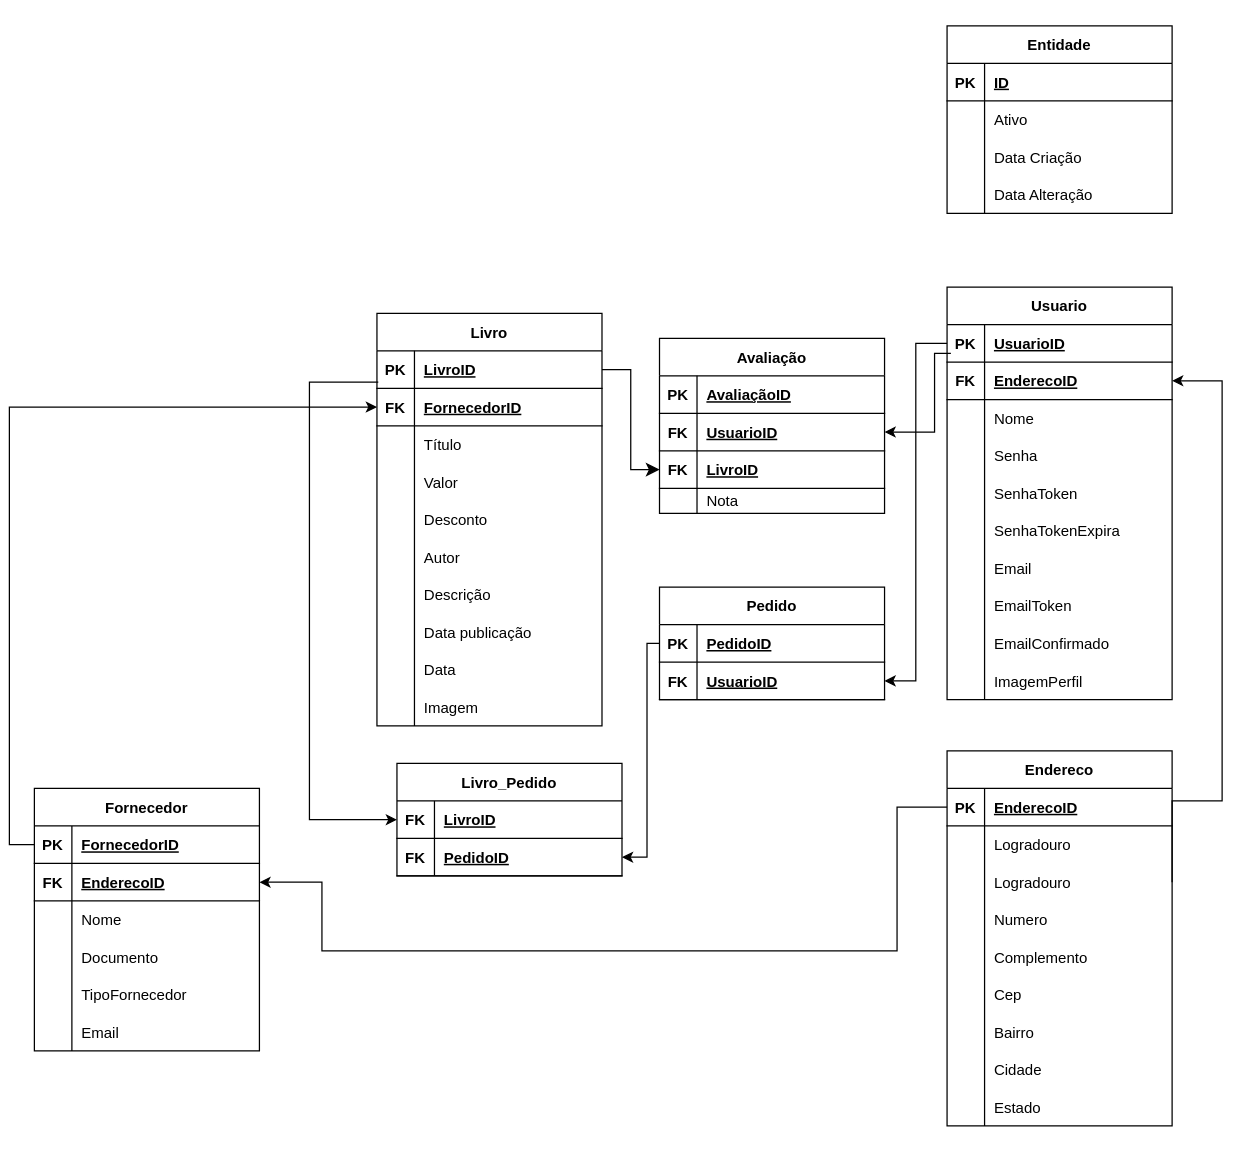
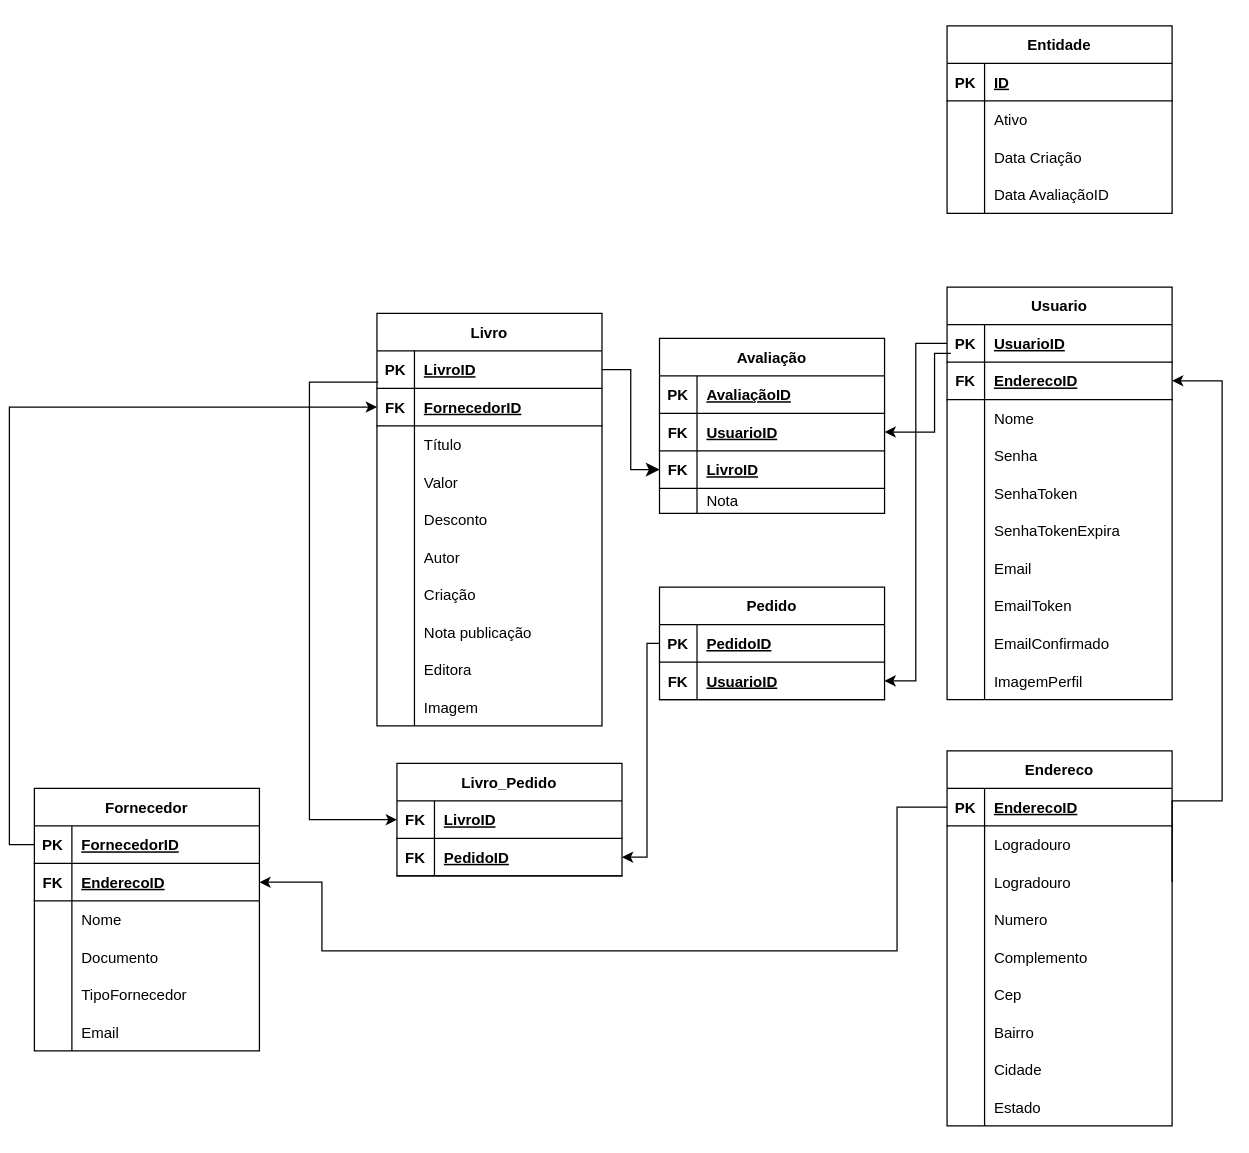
(1049, 195) -> (1055, 195)
(460, 595) -> (451, 595)
(481, 633) -> (481, 633)
(441, 670) -> (451, 670)
